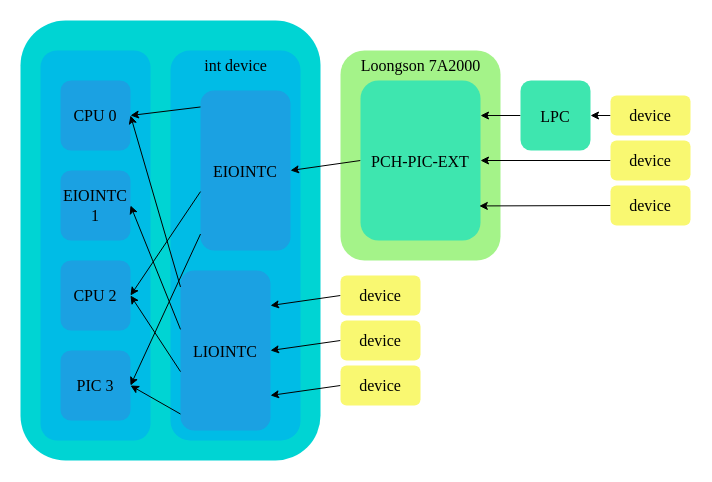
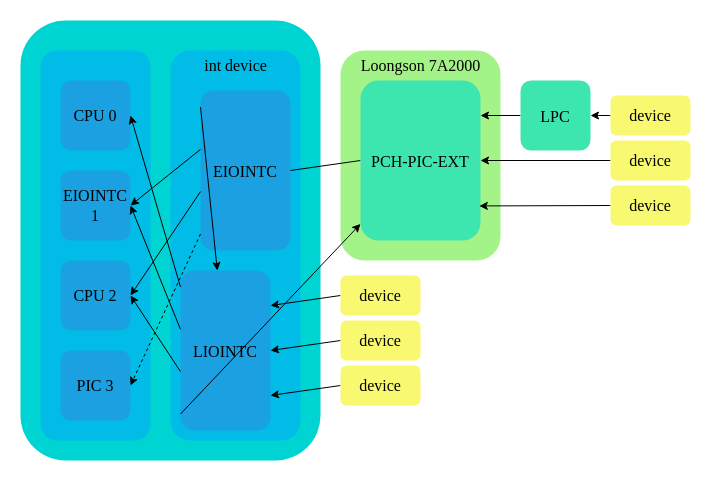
(169, 111) -> (209, 186)
(299, 169) -> (296, 170)
none -> (168, 175)
(167, 307) -> (167, 307)
(159, 402) -> (268, 322)
